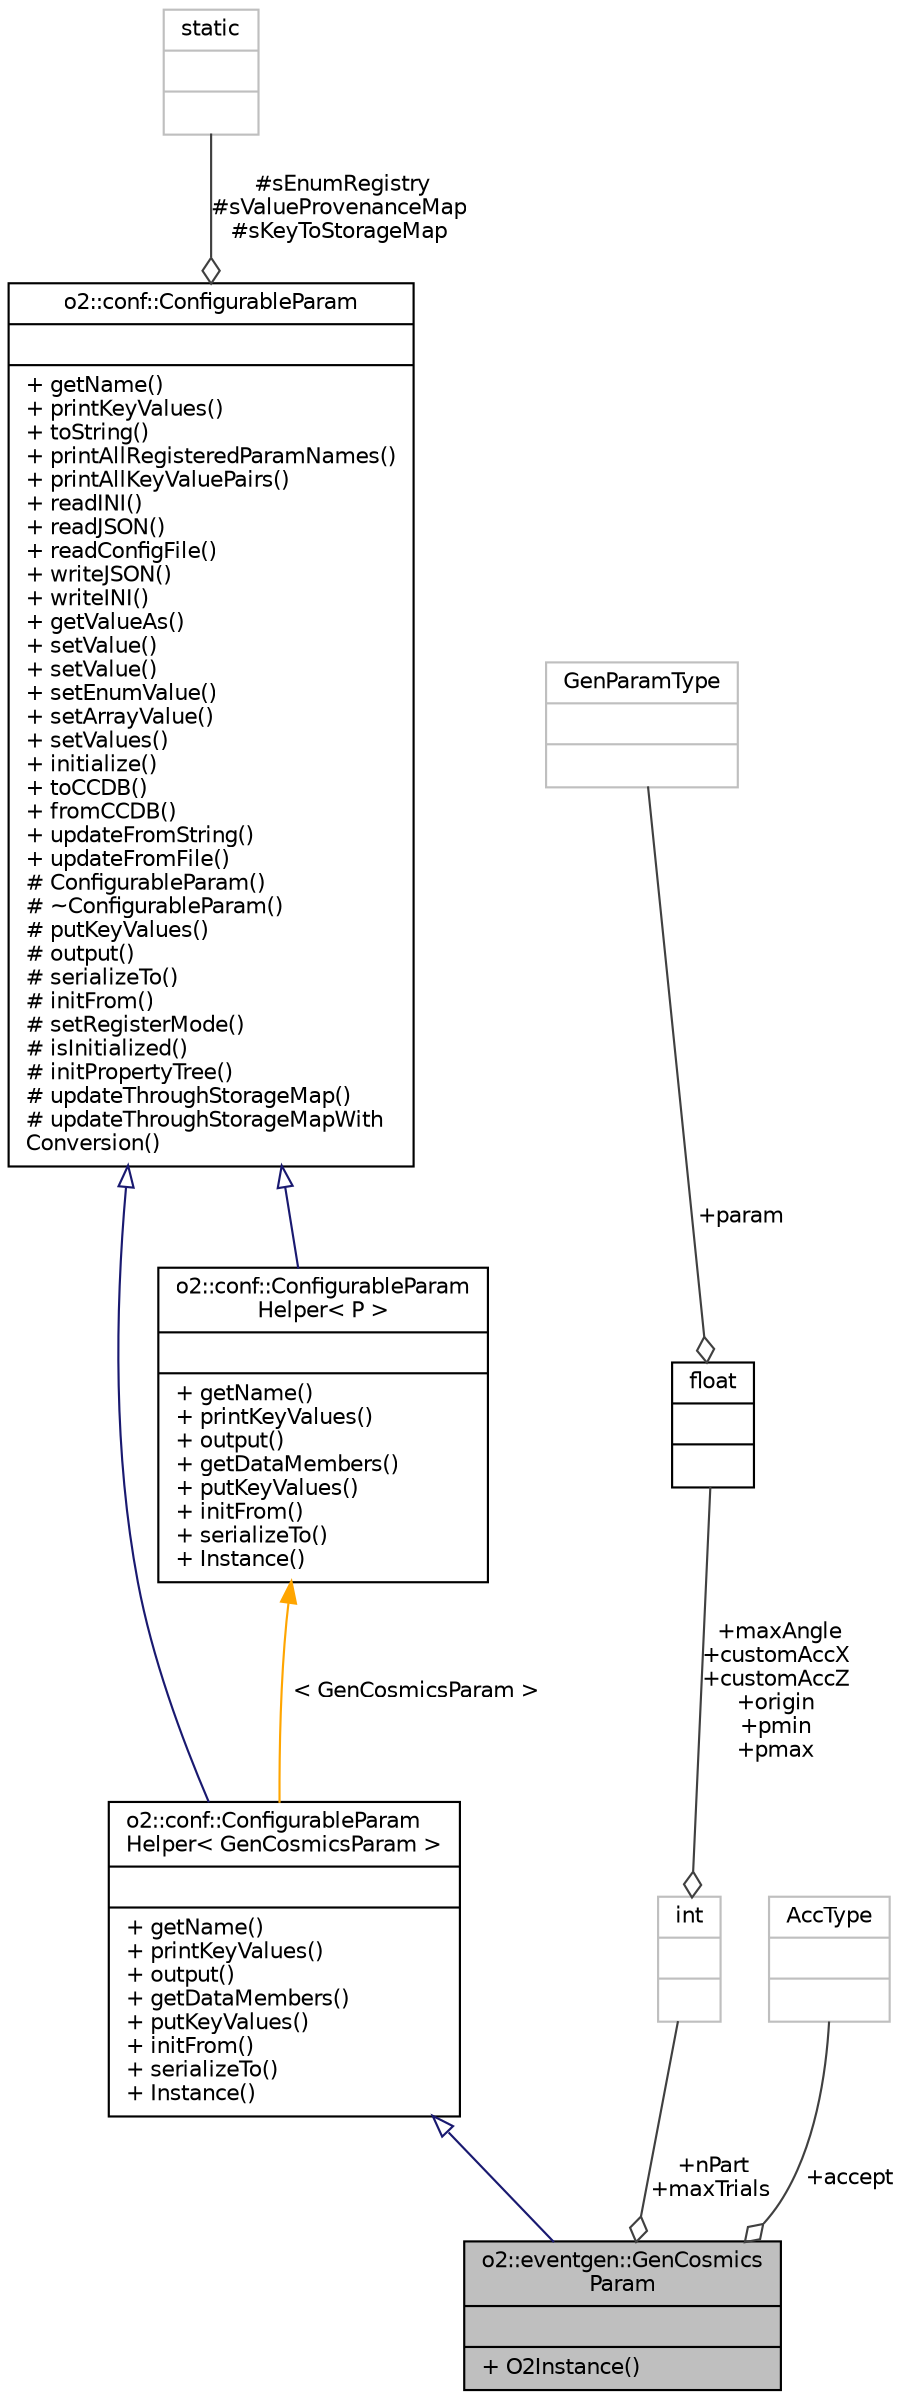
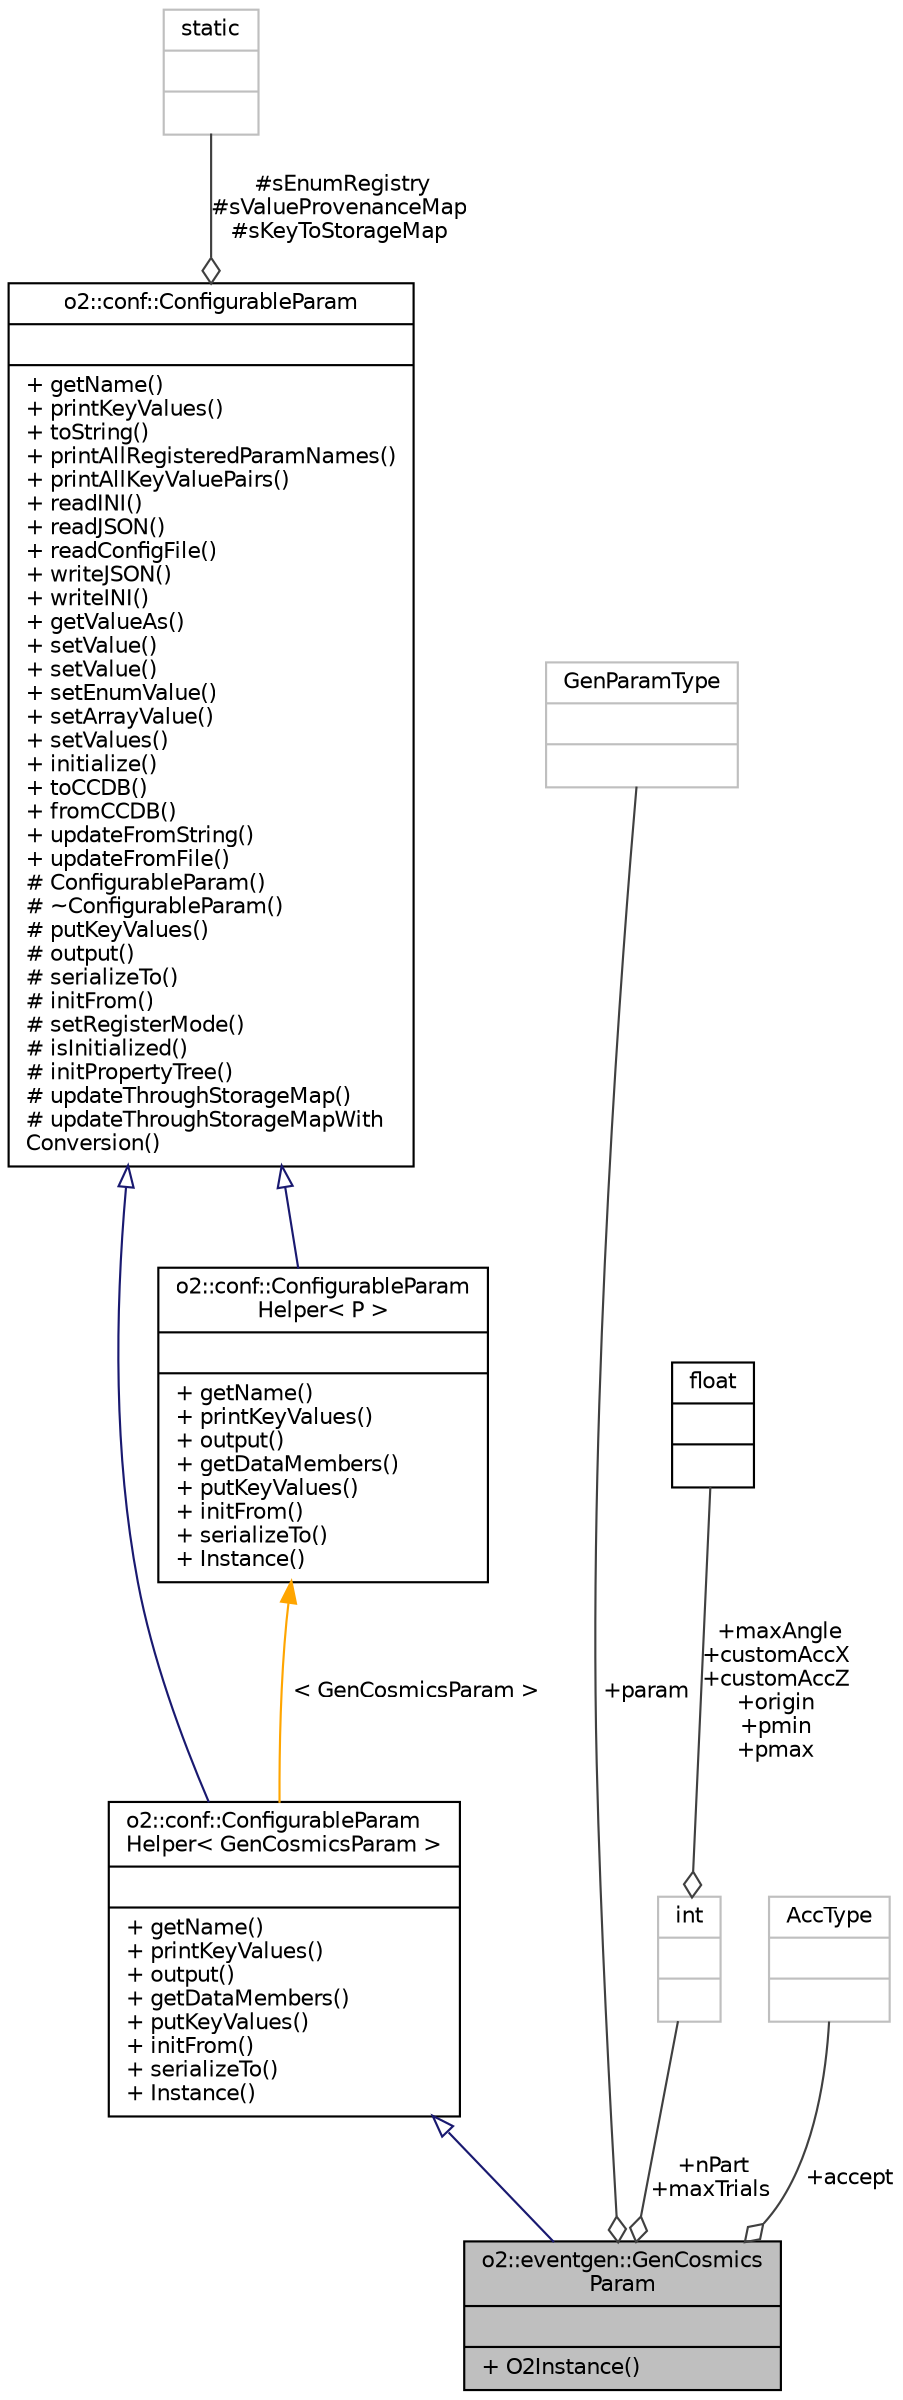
(676, 1062) -> (597, 1501)
